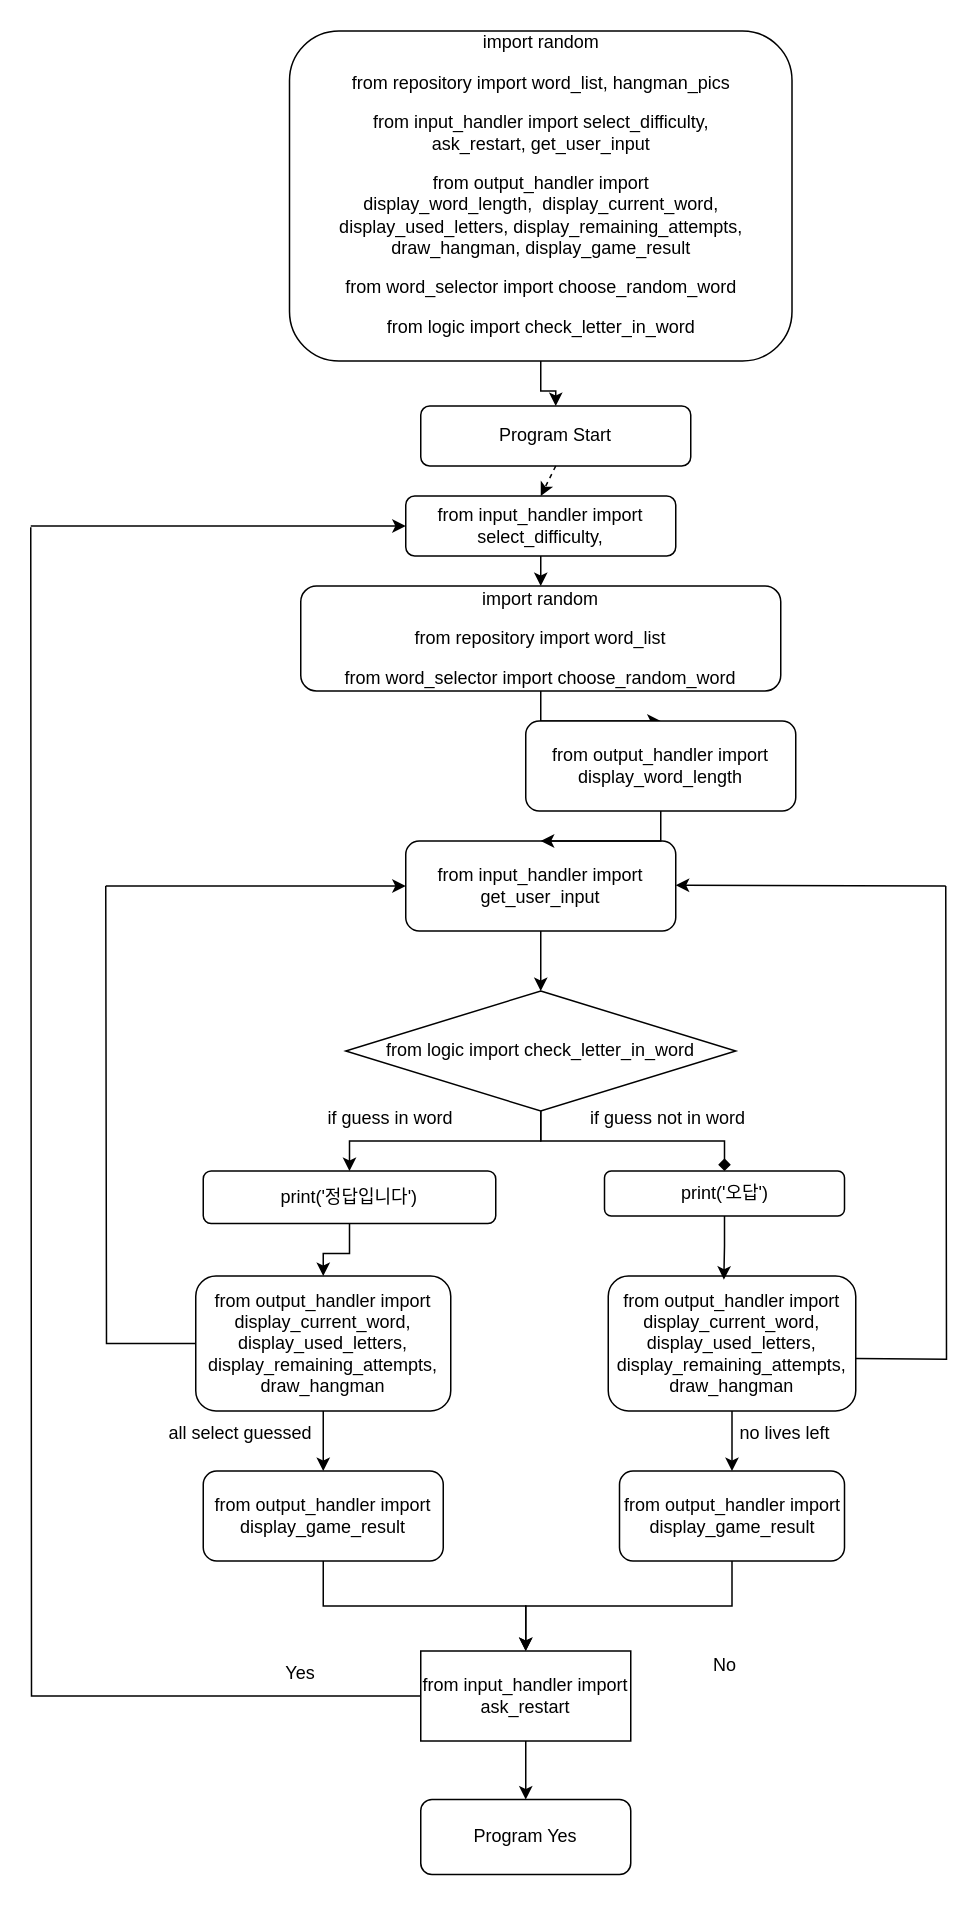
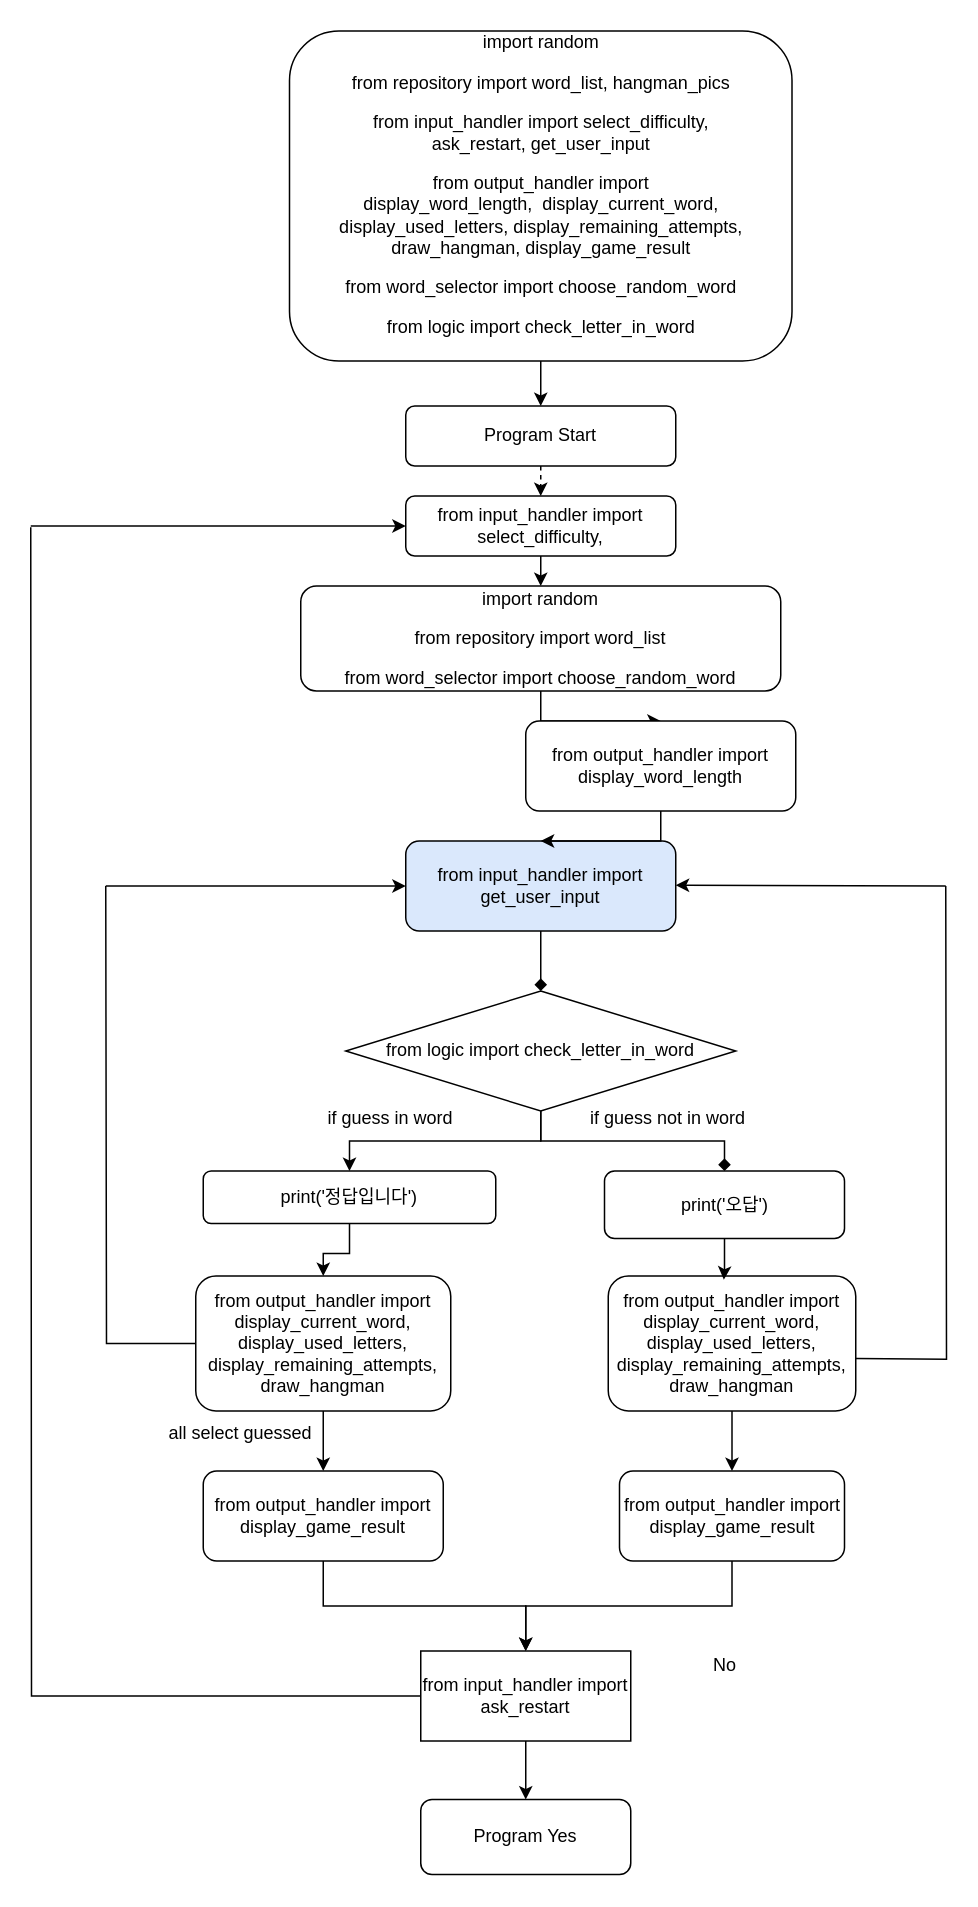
(556, 436) -> (541, 436)
(541, 886) -> (541, 886)
(541, 979) -> (541, 978)
(725, 1193) -> (725, 1205)
(785, 1433) -> none
(301, 1673) -> none
